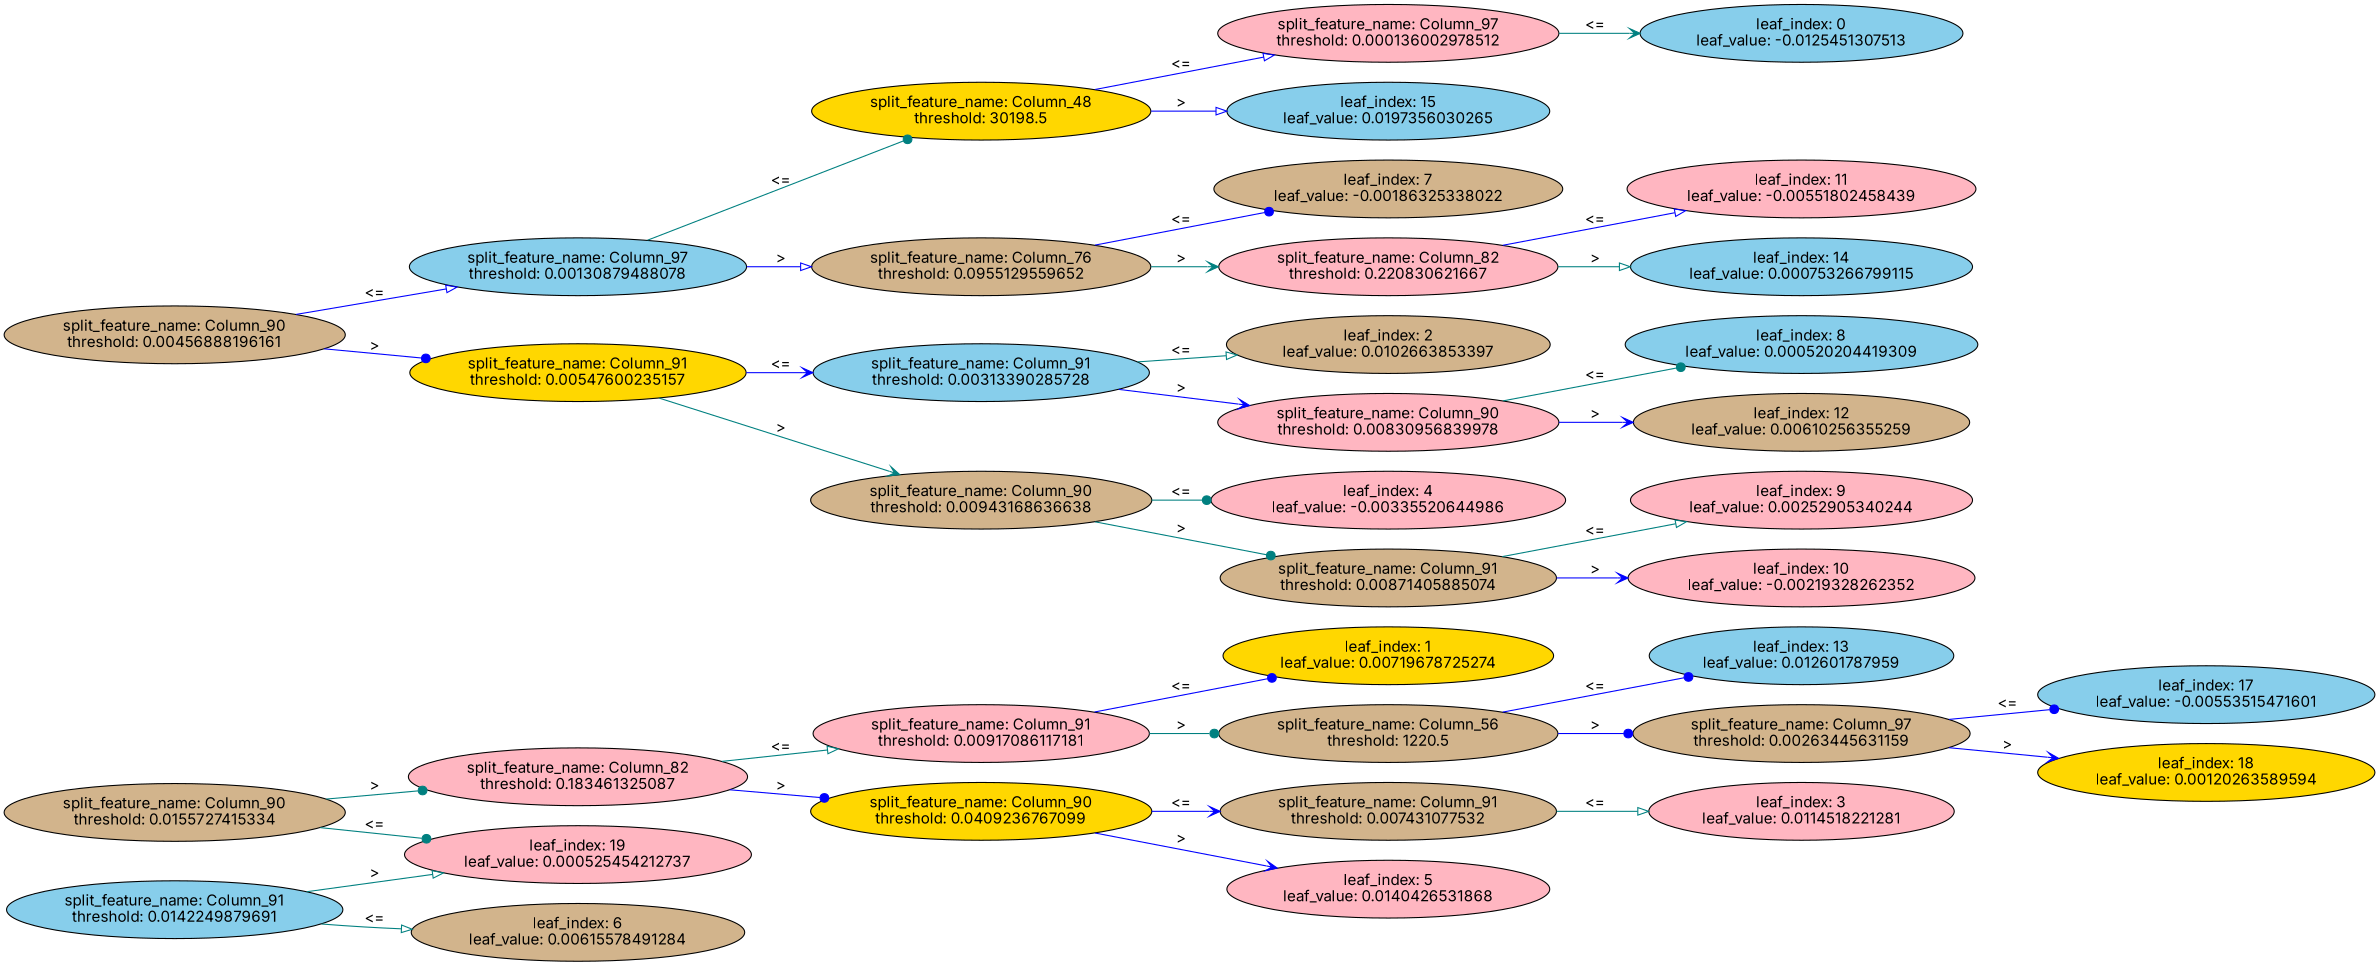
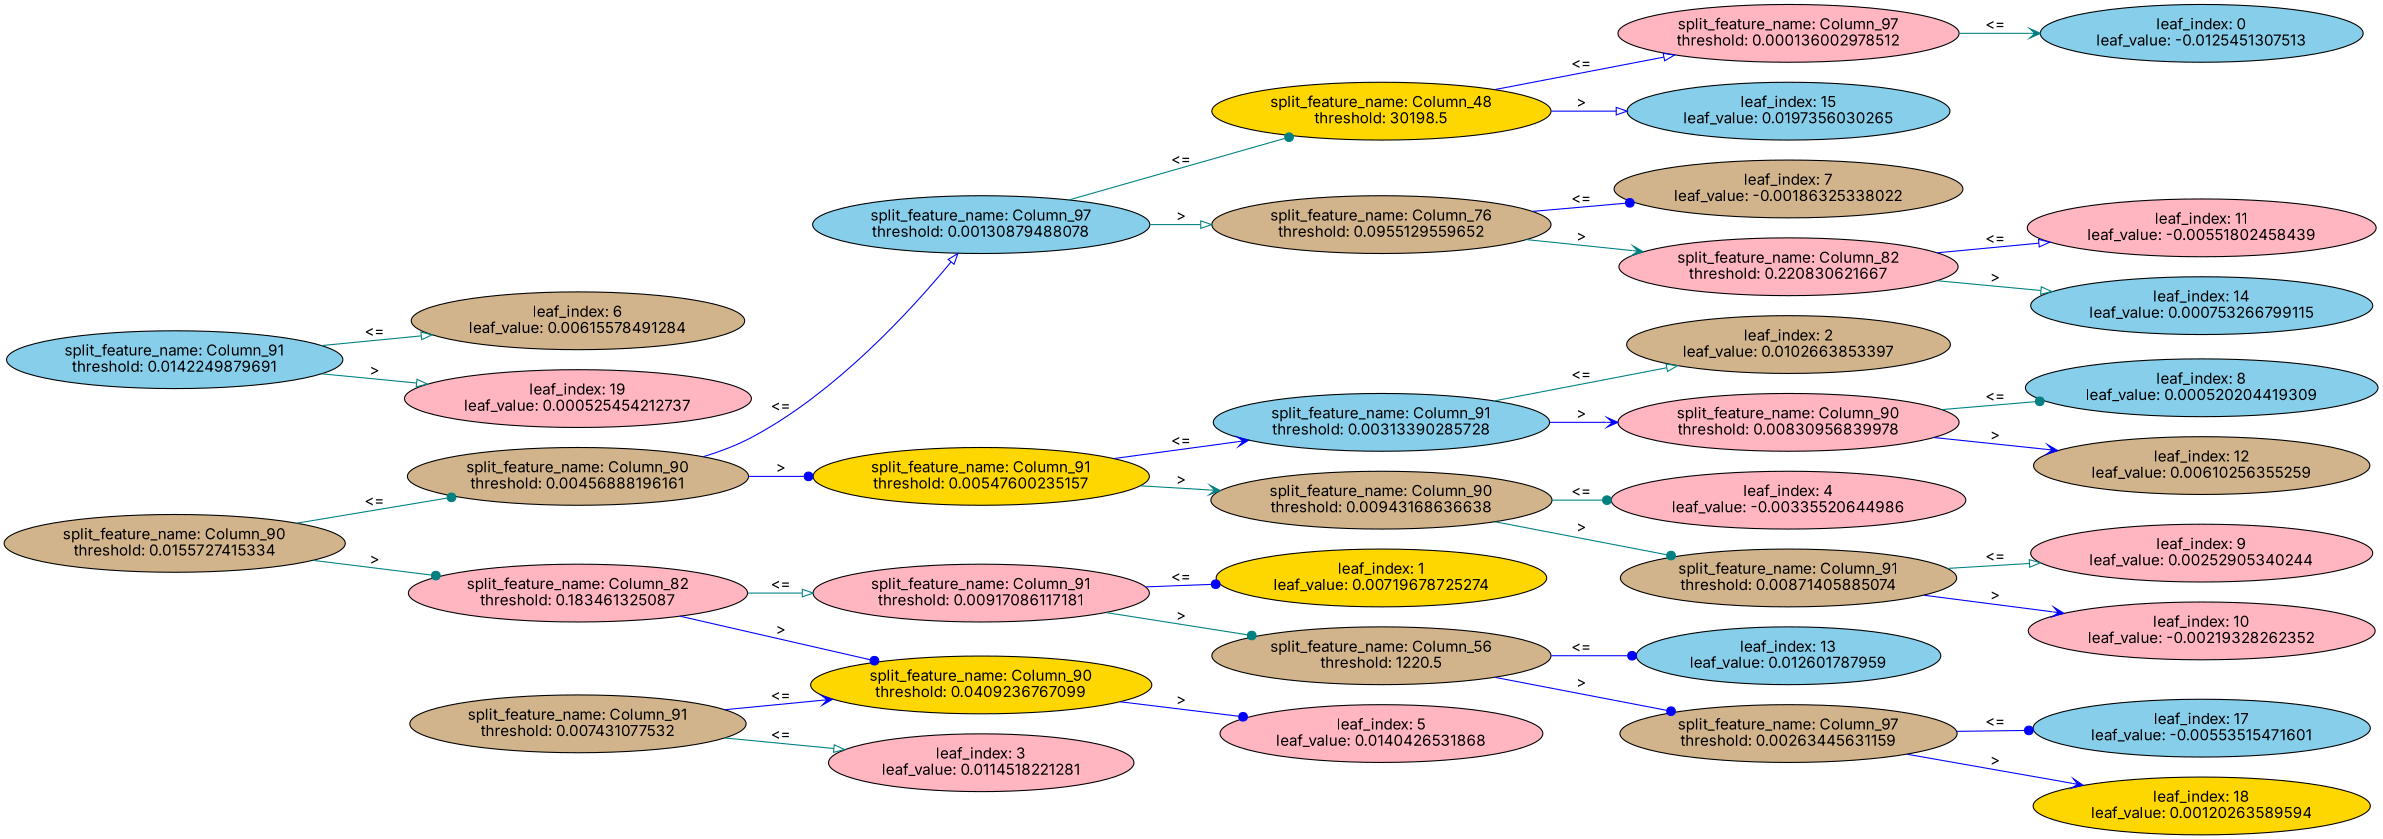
(774, 267) -> (1175, 225)
(1180, 811) -> (773, 705)
(371, 833) -> (372, 511)
(1181, 849) -> (1179, 709)
